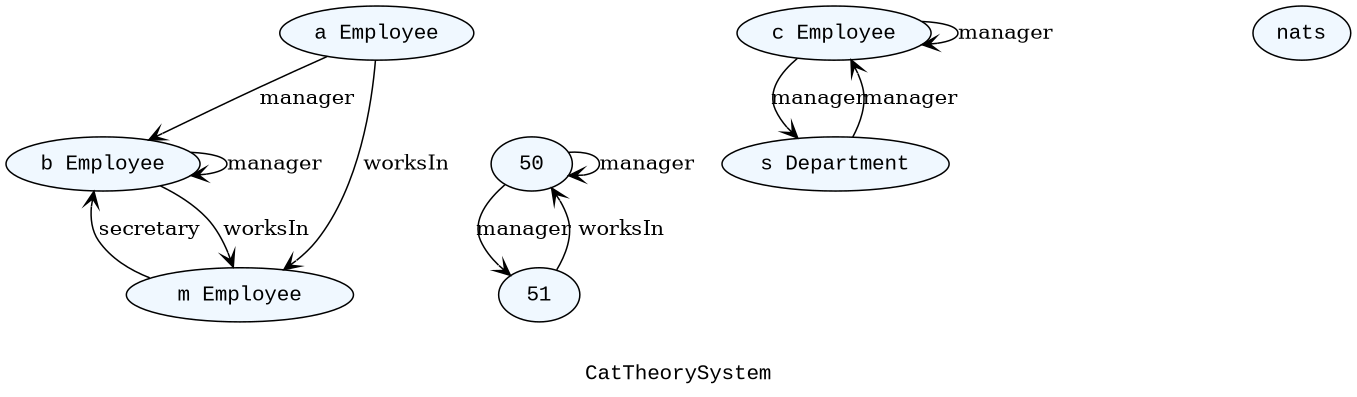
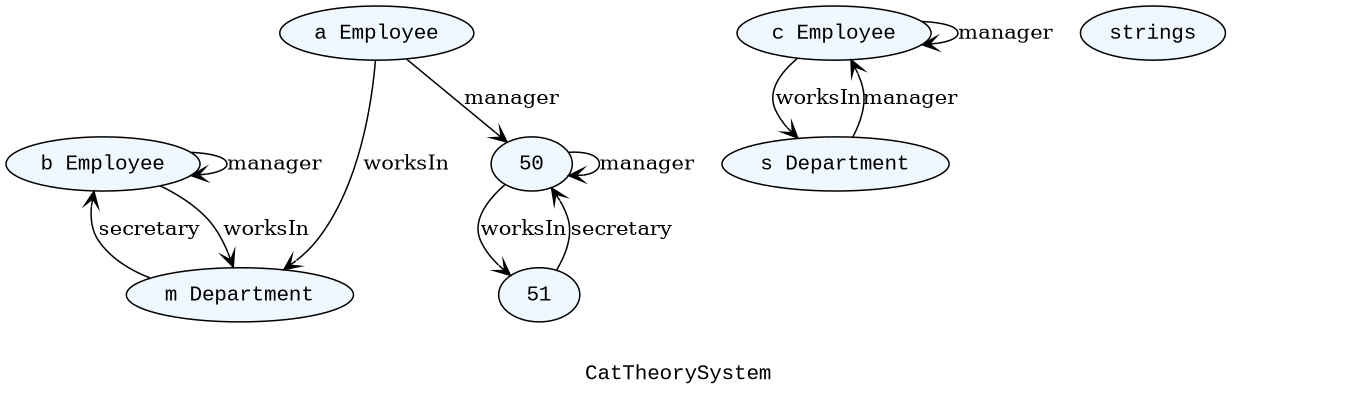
none -> (1153, 33)
(1302, 33) -> none
(244, 94) -> (451, 96)
(819, 99) -> (819, 99)
(524, 229) -> (524, 229)
(622, 229) -> (622, 229)
(240, 295) -> (240, 295)
